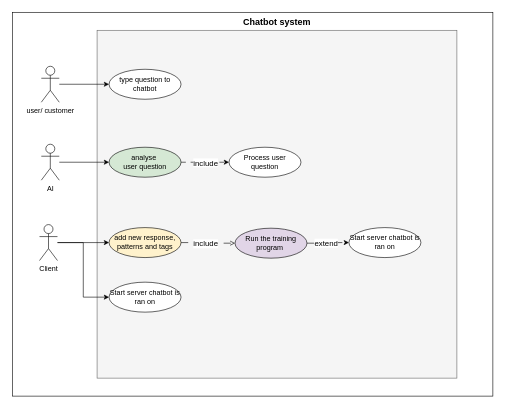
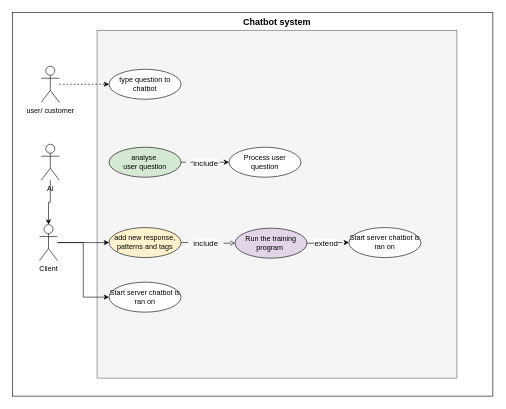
(82, 84) -> (82, 84)
(103, 162) -> (48, 210)
